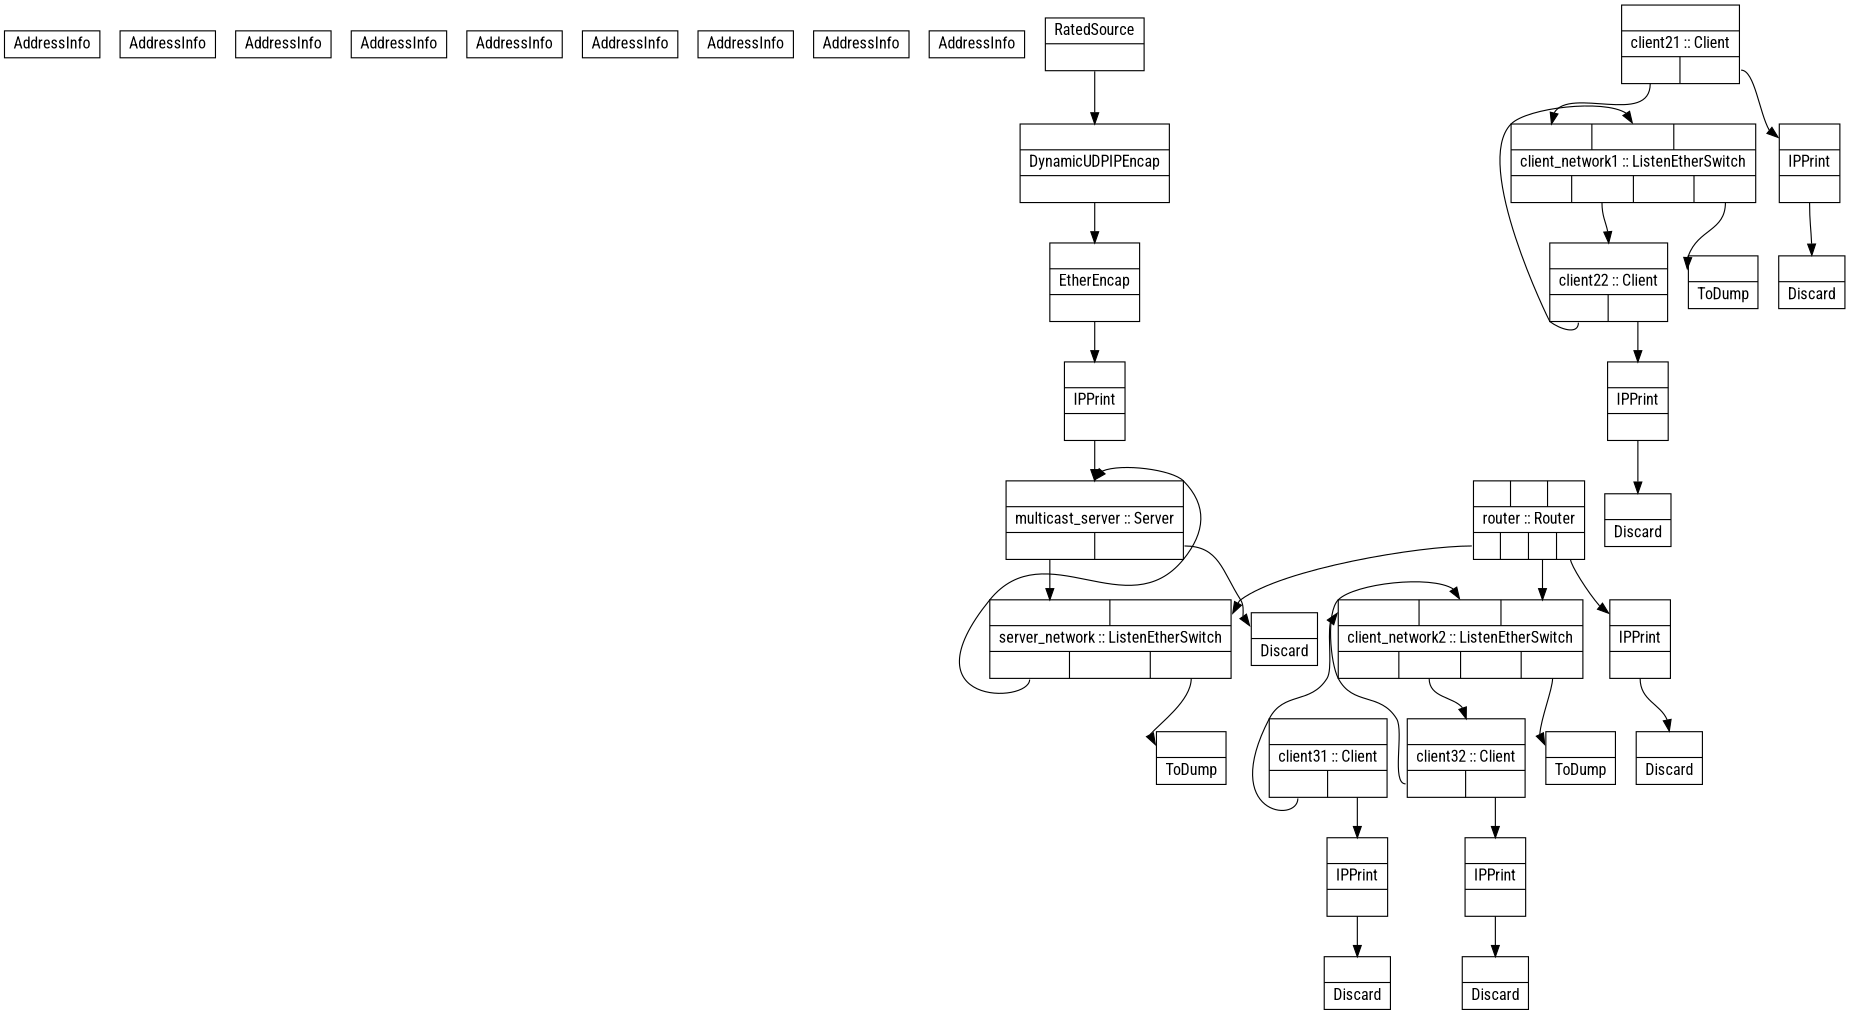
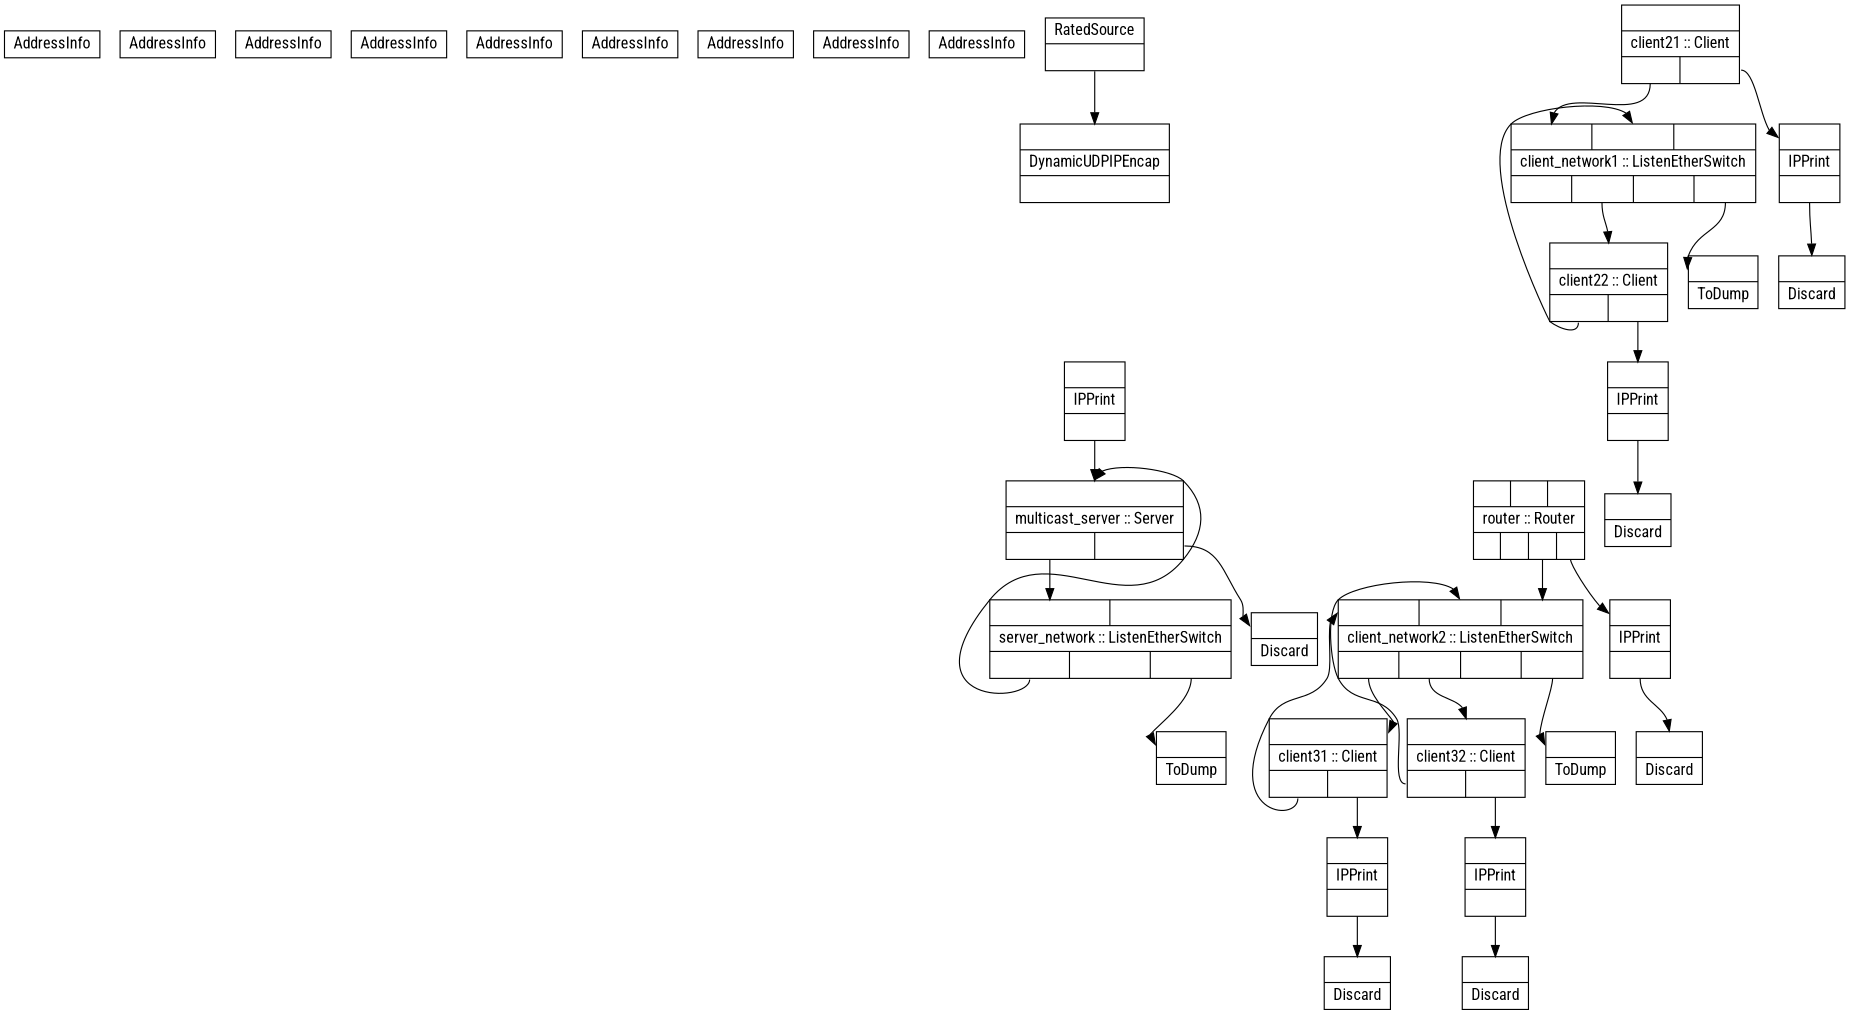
(1095, 282) -> none
(1351, 561) -> none
none -> (1373, 693)
